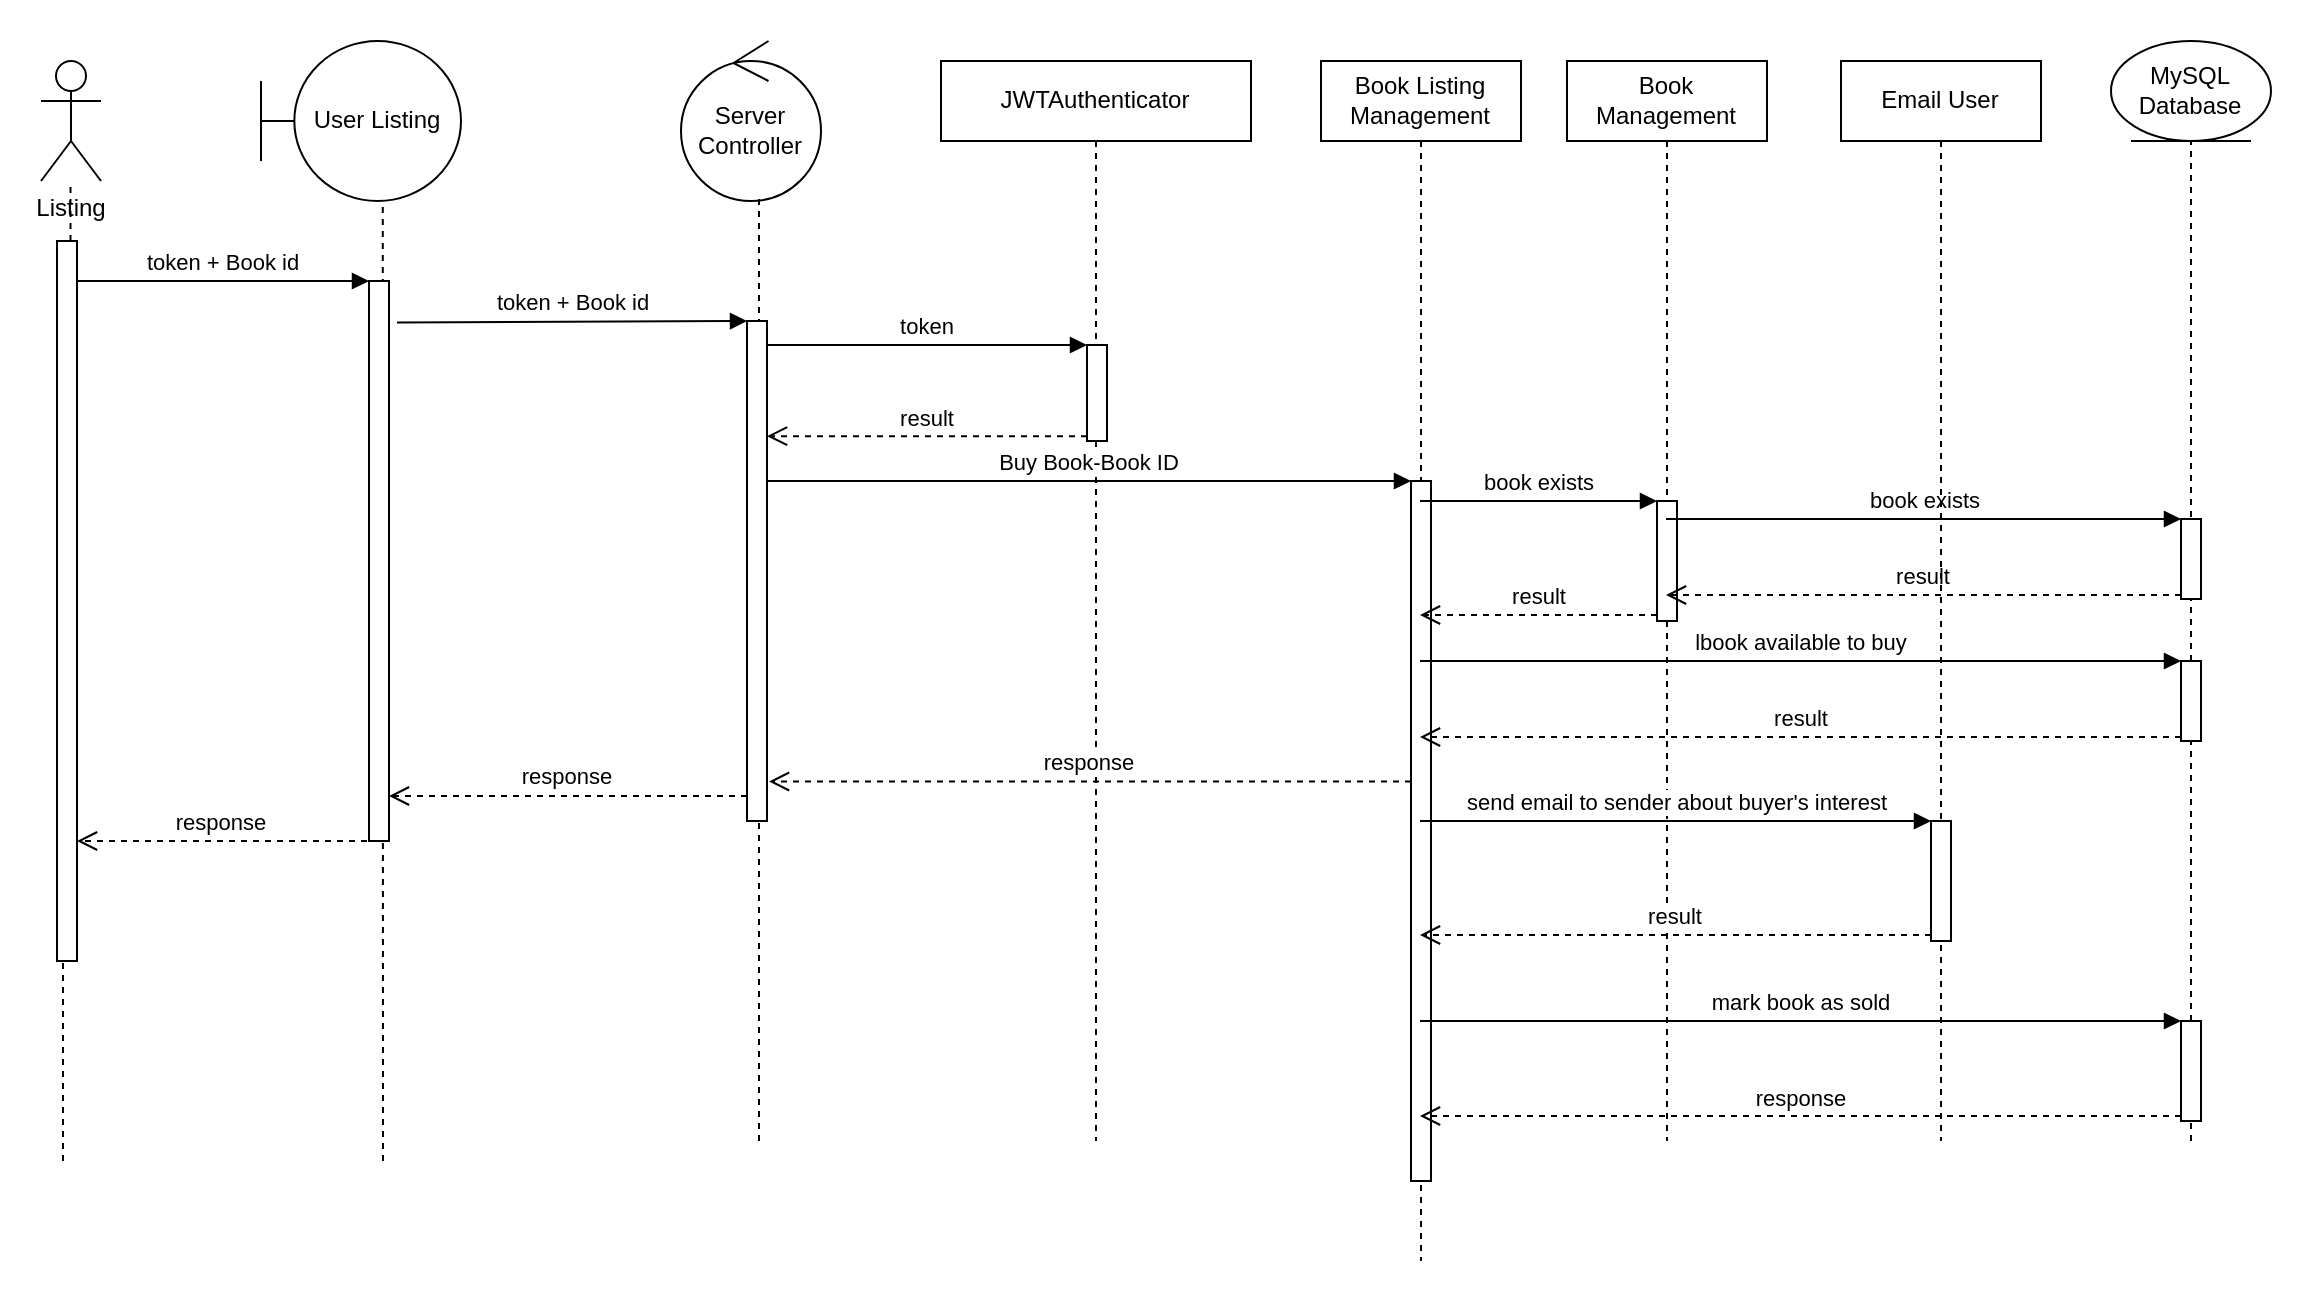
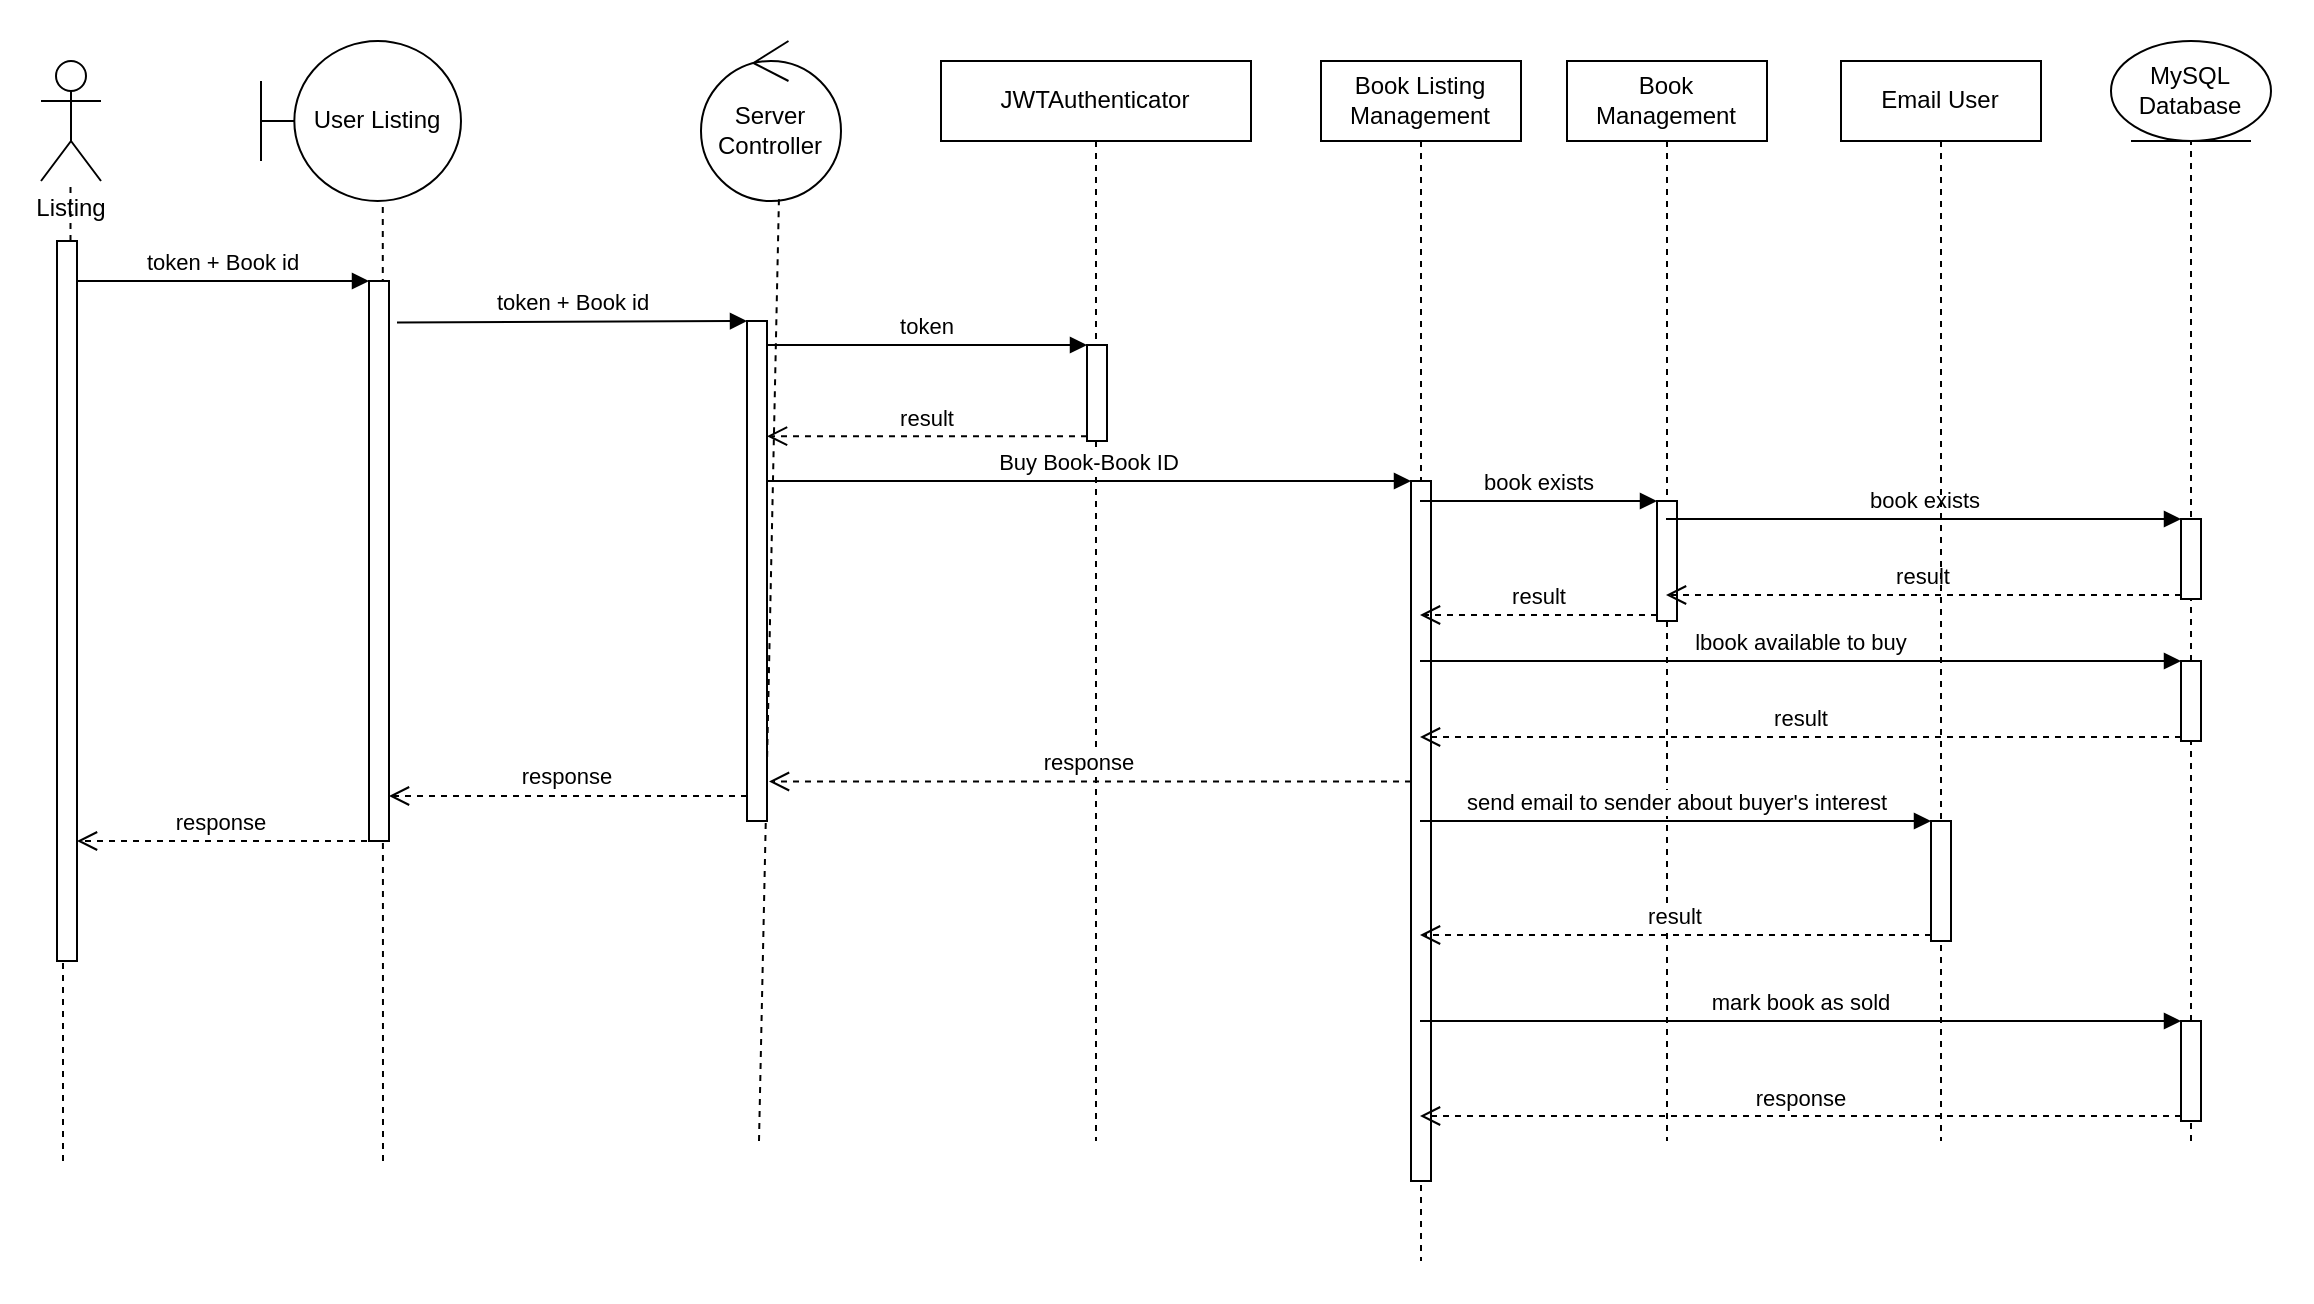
(751, 121) -> (771, 121)
